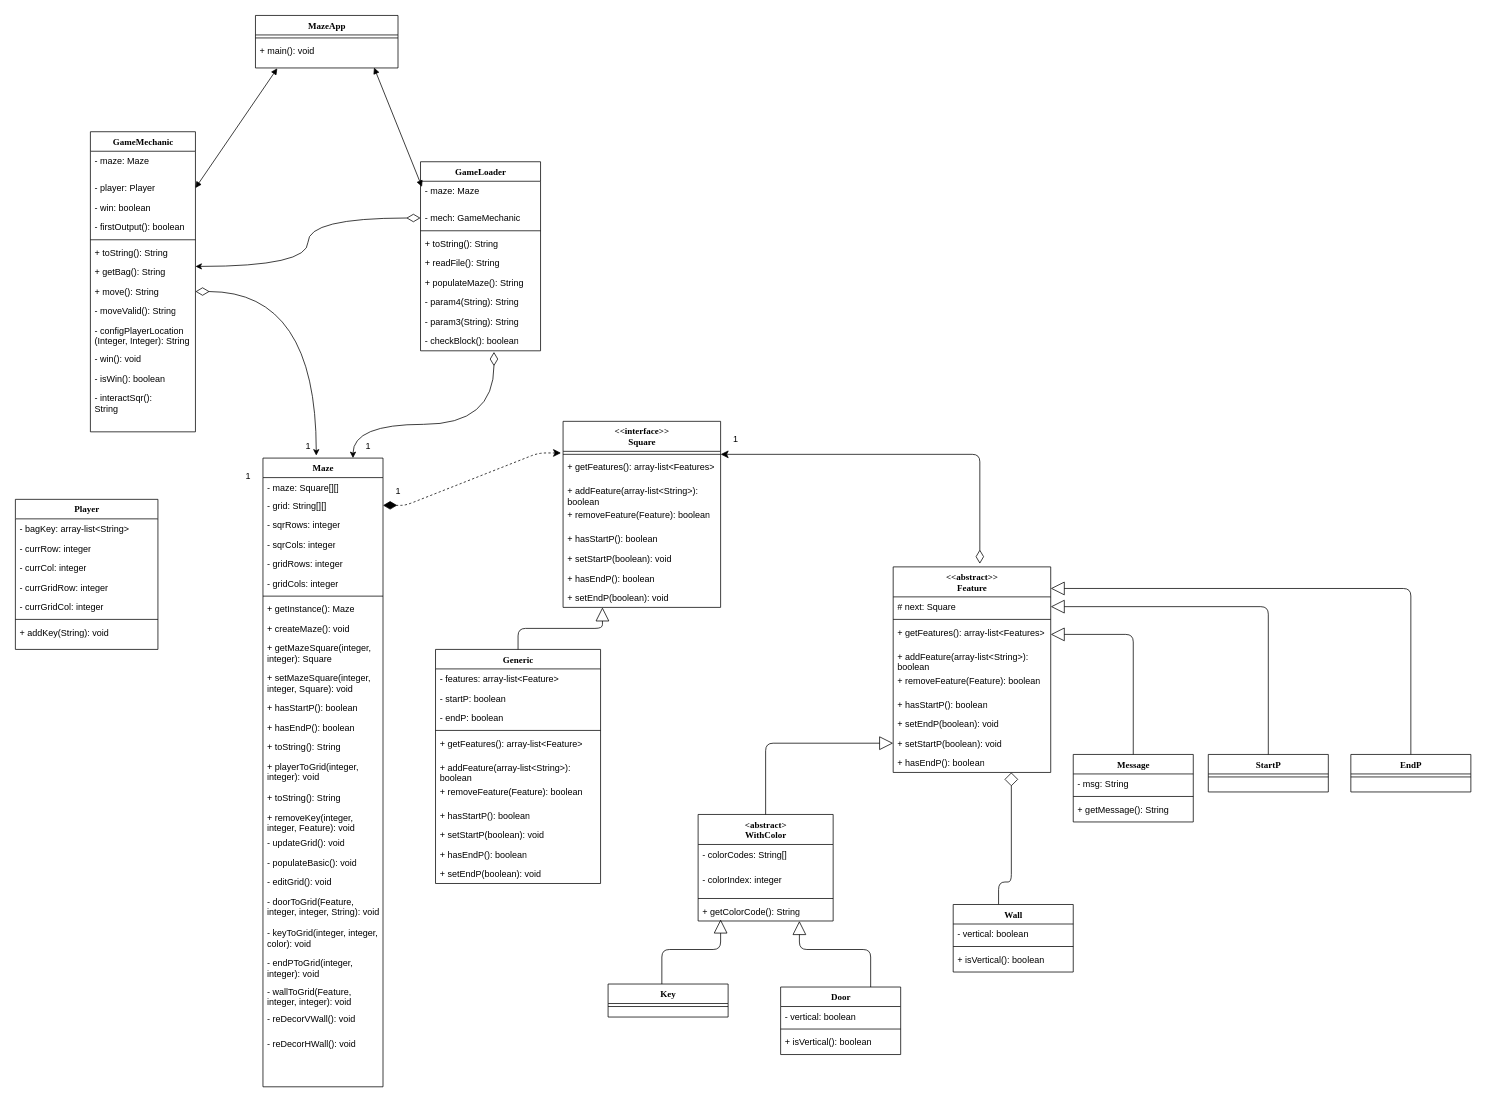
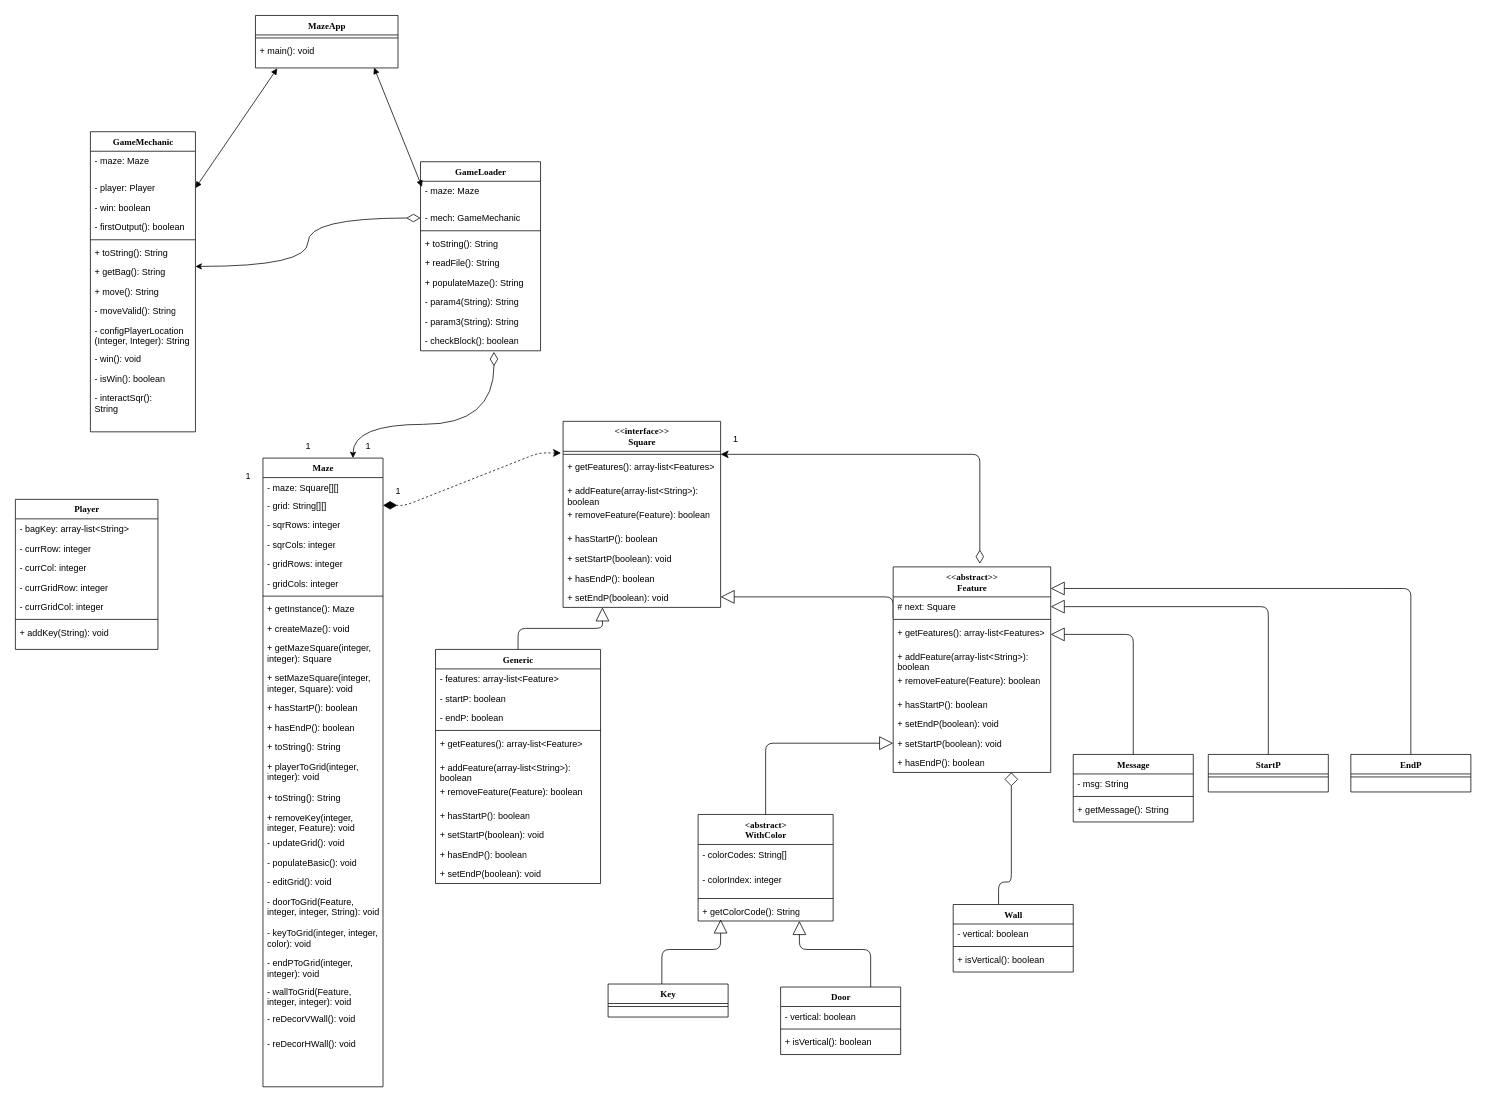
(293, 338) -> none
none -> (814, 597)
